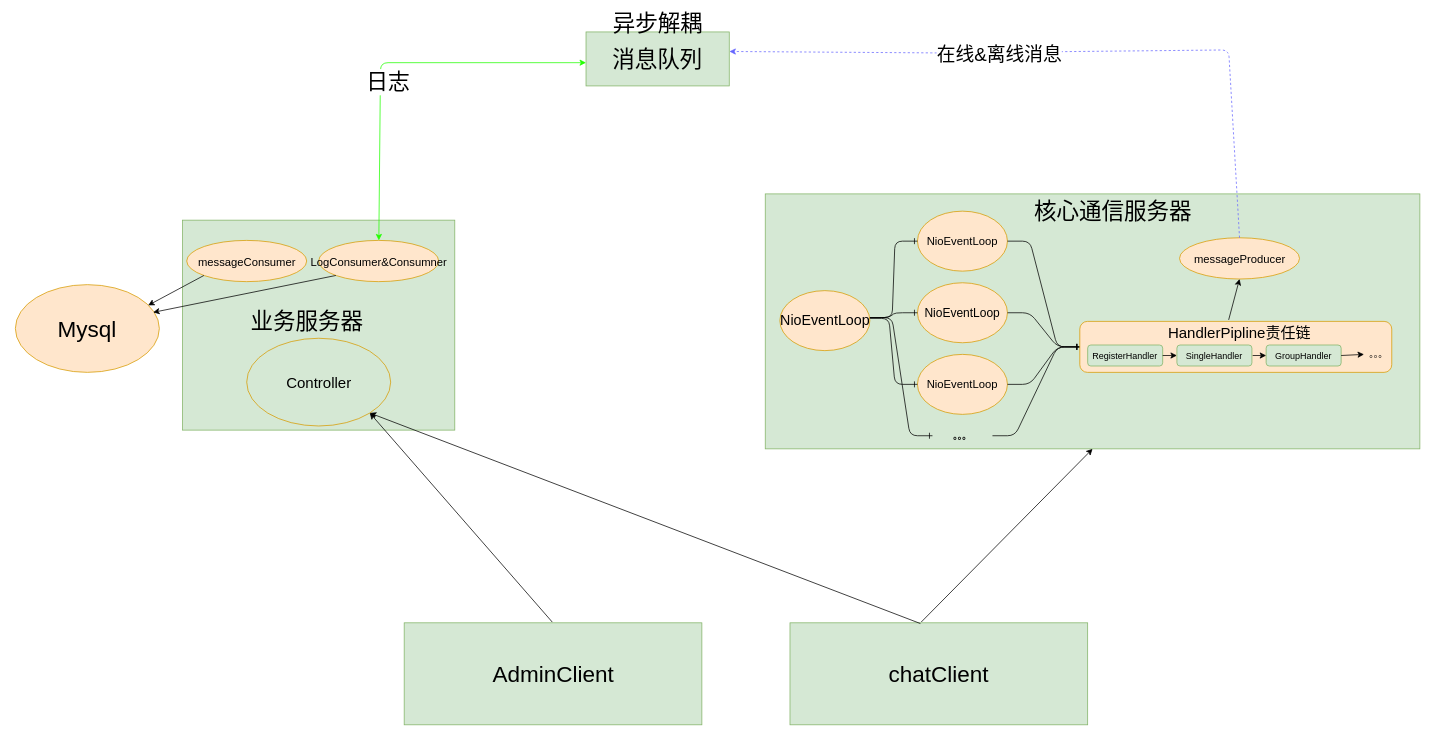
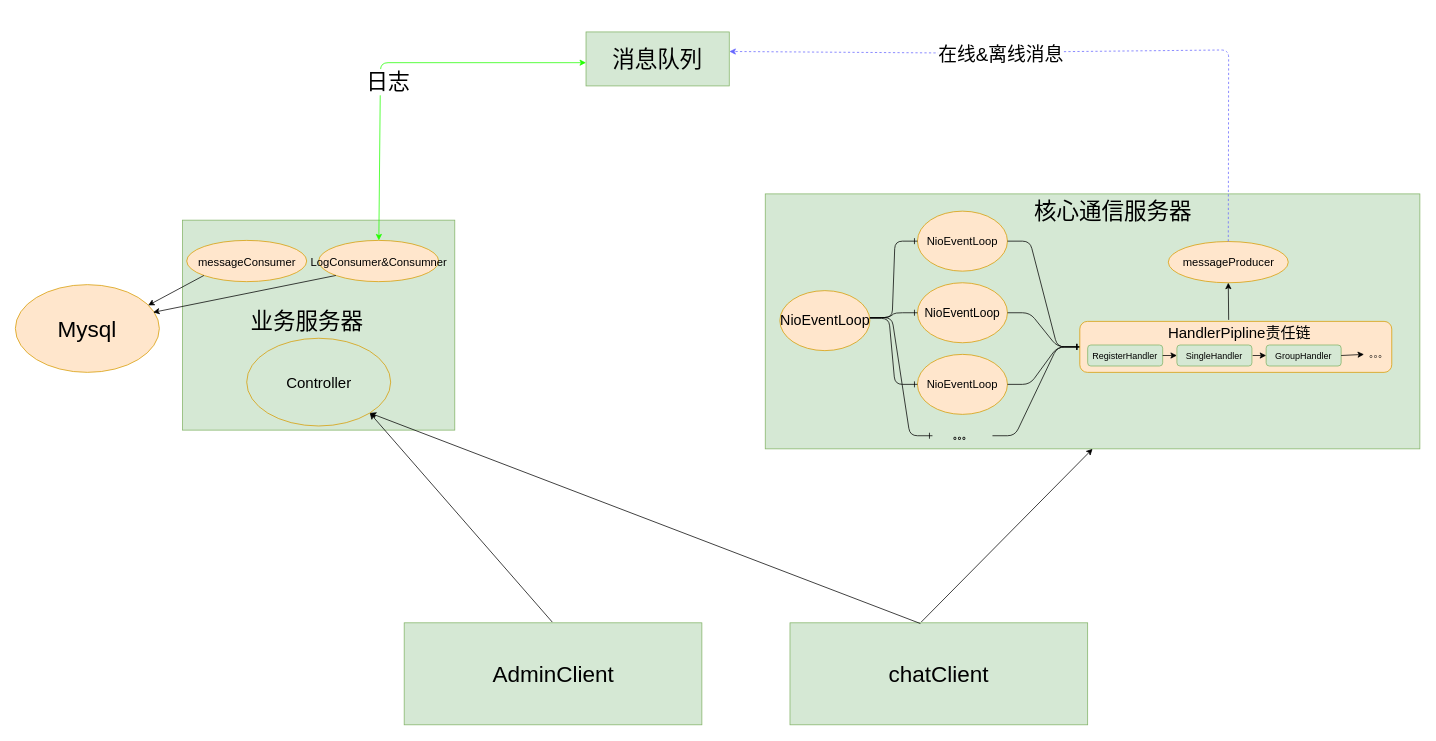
(658, 23) -> none
(1240, 258) -> (1229, 262)
